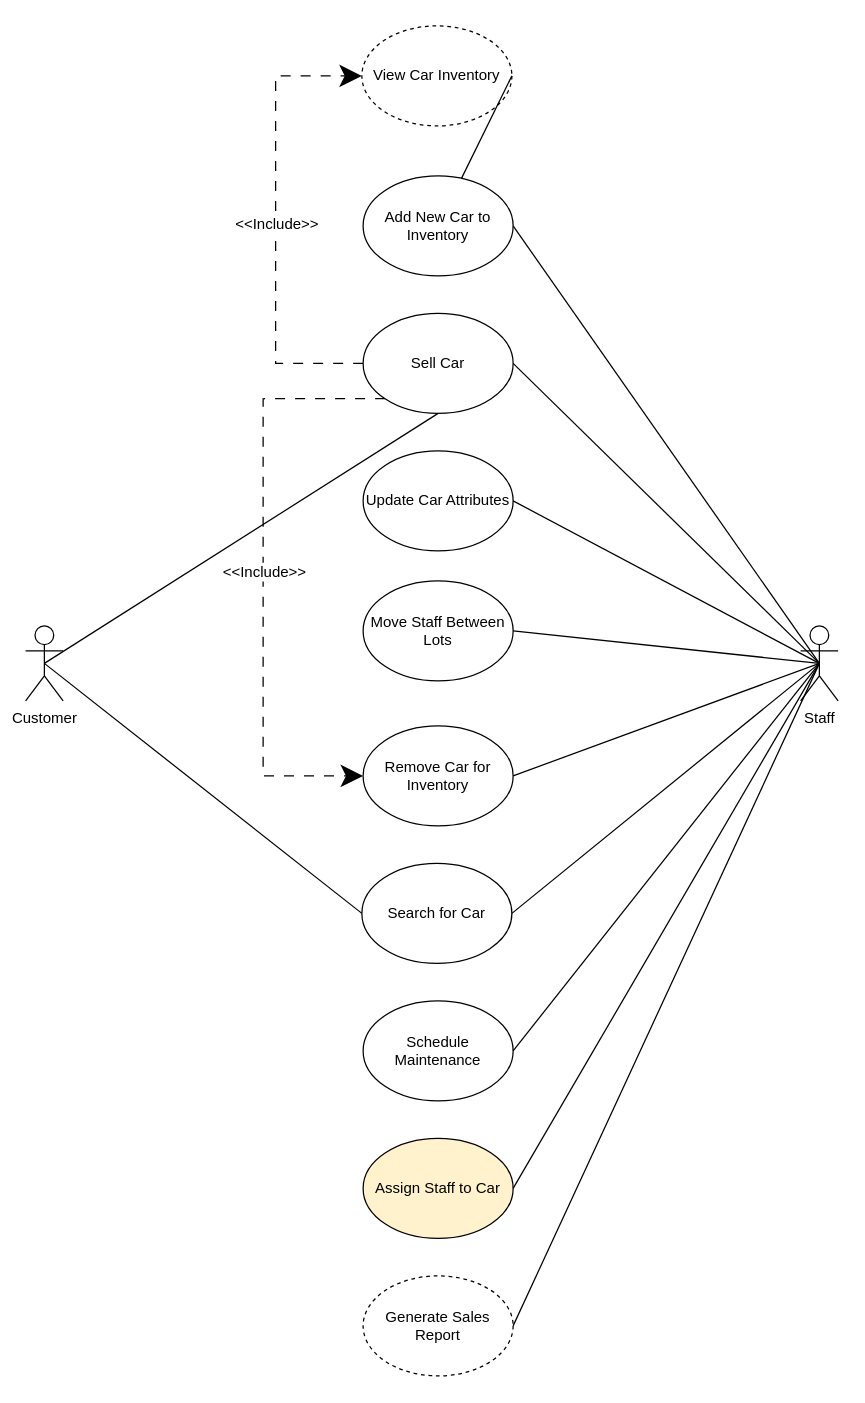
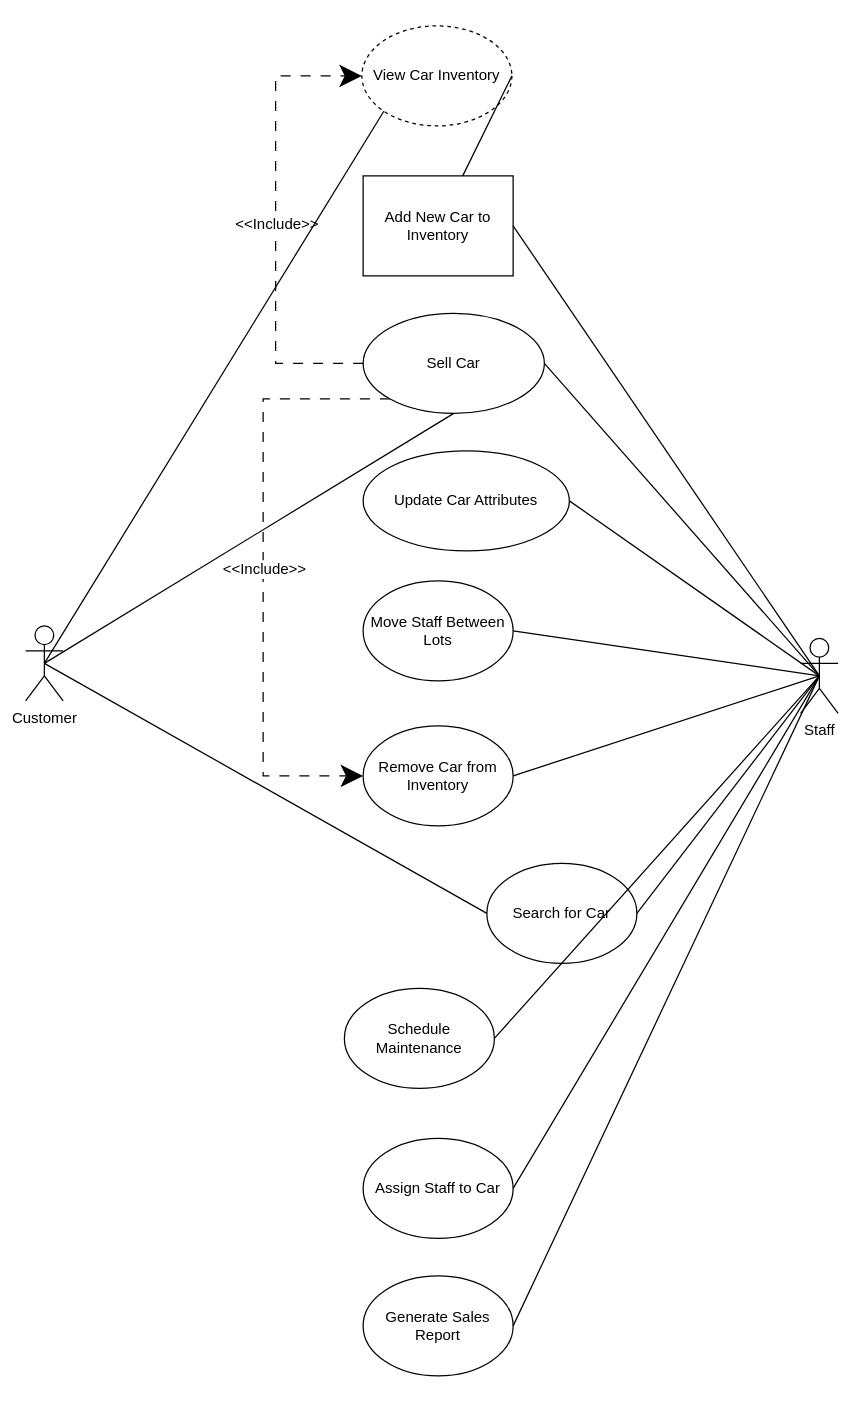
(438, 226) -> (438, 226)
(438, 363) -> (454, 363)
none -> (160, 475)
(438, 501) -> (466, 501)
(819, 663) -> (819, 676)
(438, 776) -> (438, 776)
(437, 913) -> (562, 913)
(438, 1051) -> (419, 1038)
(438, 1188) -> (438, 1188)
(438, 1326) -> (438, 1326)
